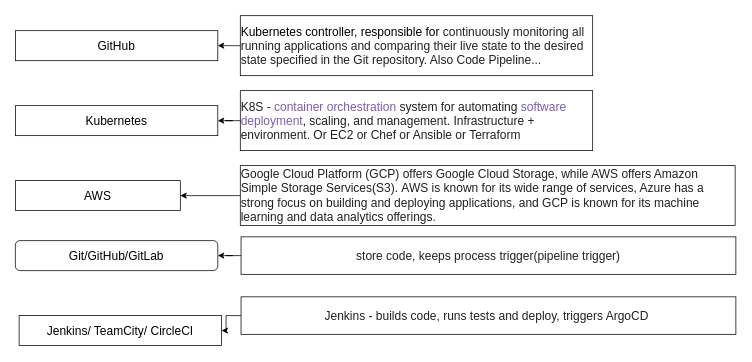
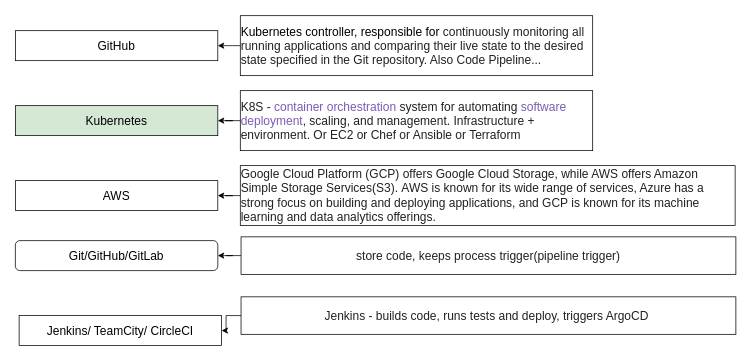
(117, 120) -> (117, 120)
(98, 195) -> (117, 195)
